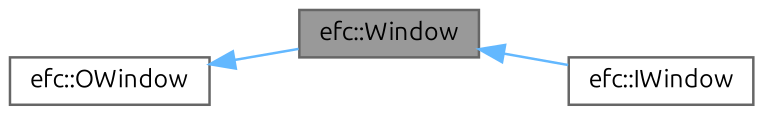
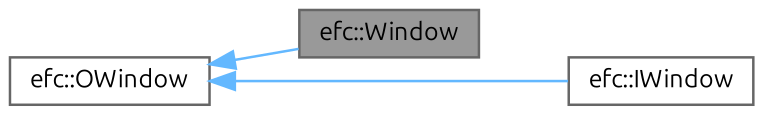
(536, 59) -> (402, 81)
